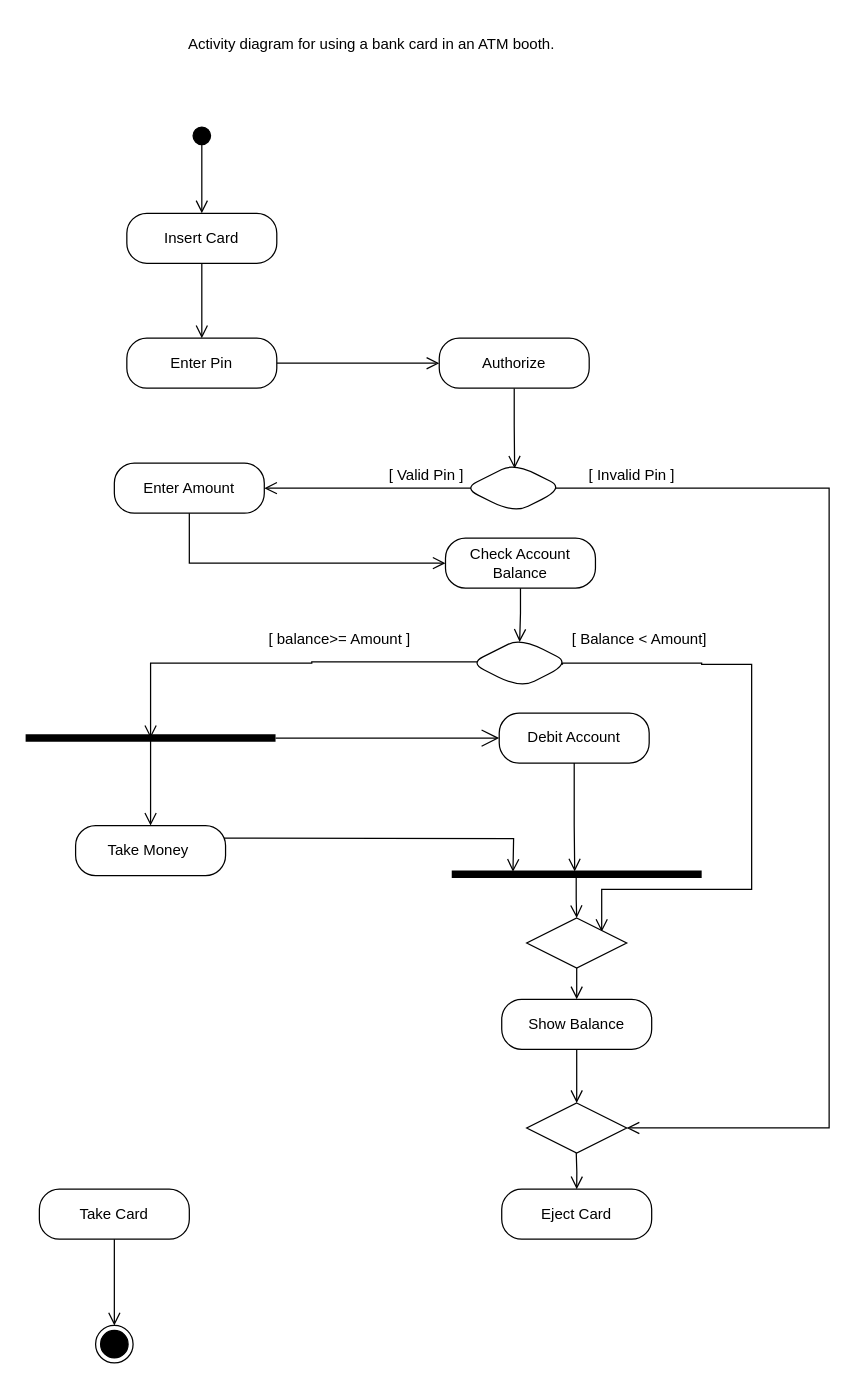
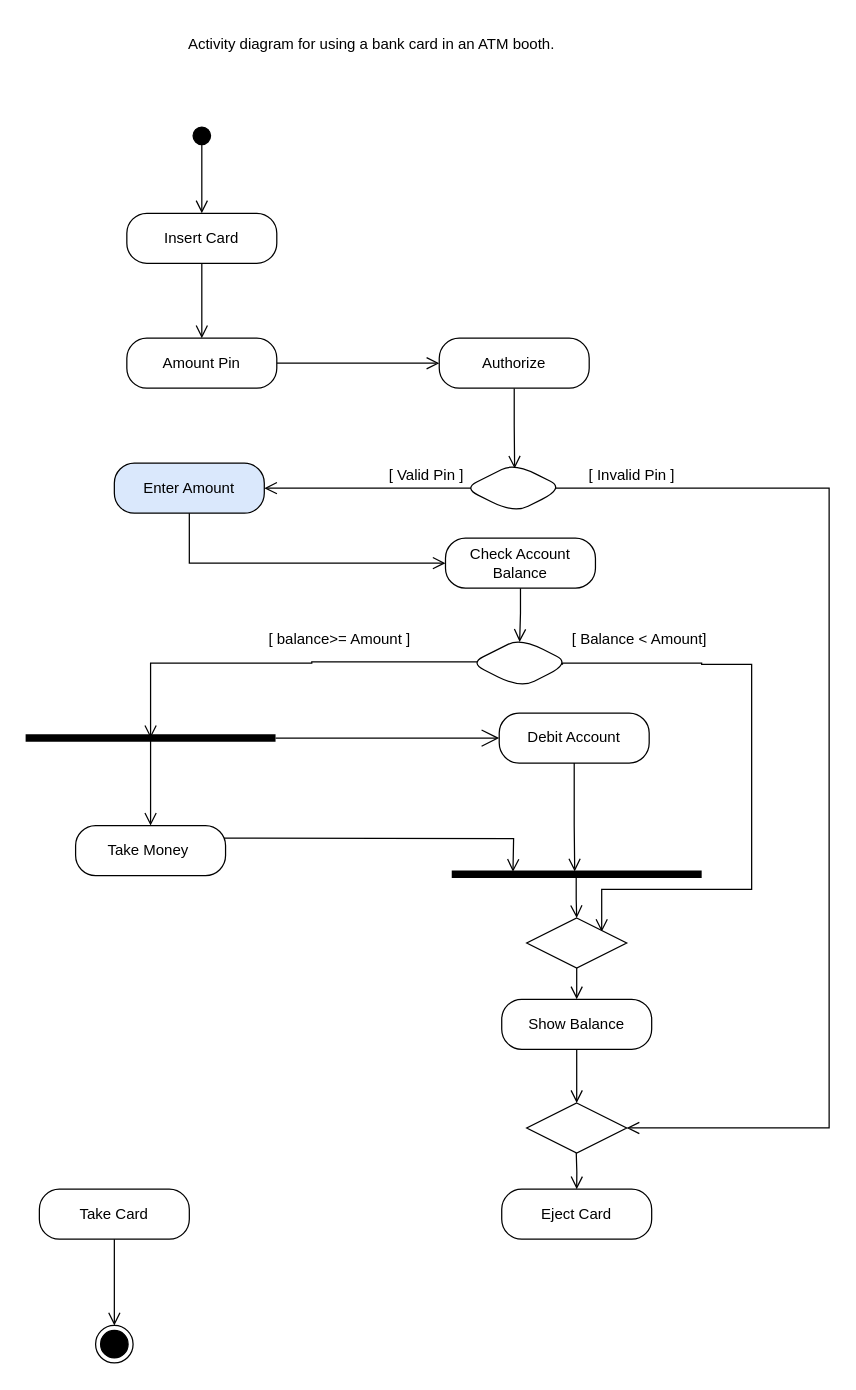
(202, 363) -> (202, 363)
(189, 488) -> (189, 488)
